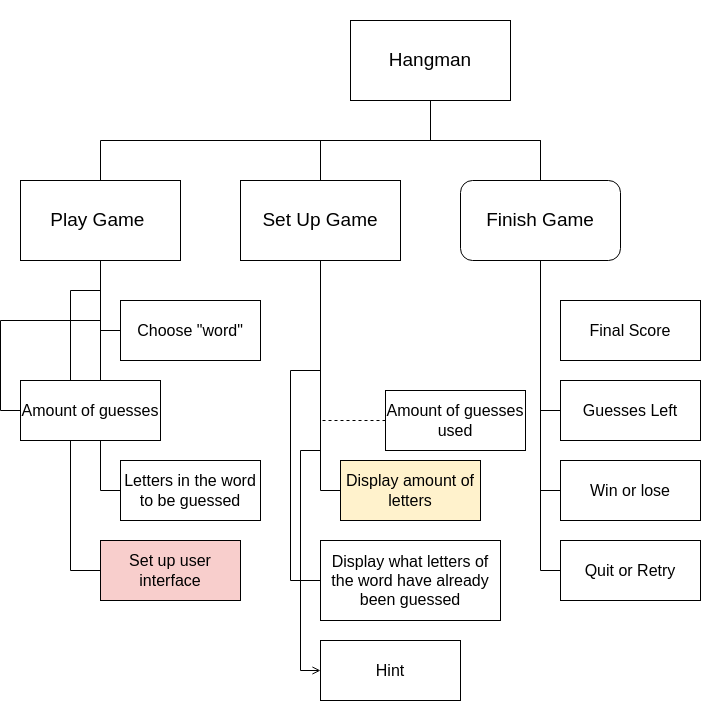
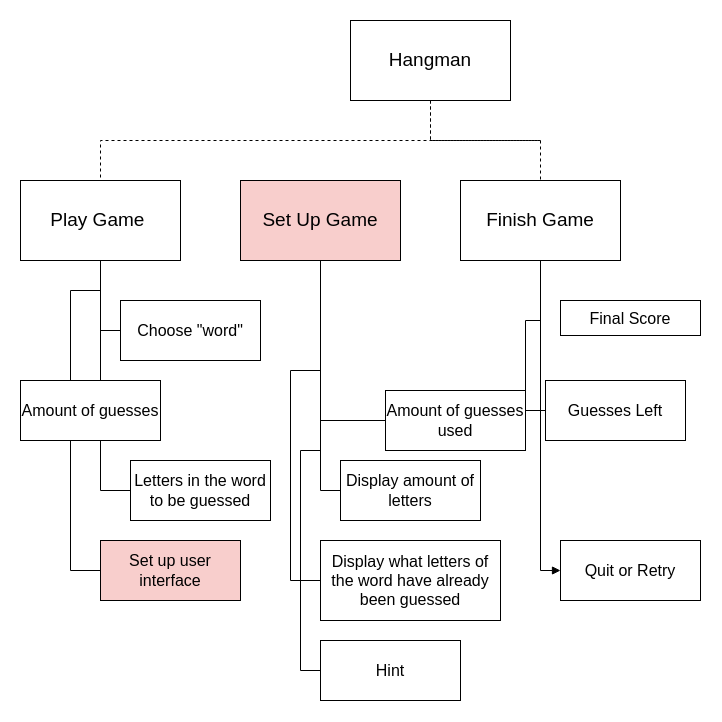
(190, 141) -> (190, 141)
(321, 161) -> none
(541, 161) -> (541, 161)
(321, 221) -> (321, 221)
(541, 221) -> (541, 221)
(1, 327) -> none
(631, 331) -> (631, 318)
(631, 411) -> (616, 411)
(353, 421) -> (353, 421)
(191, 491) -> (201, 491)
(411, 491) -> (411, 491)
(551, 491) -> none
(631, 491) -> none
(554, 571) -> (551, 571)
(315, 671) -> (315, 671)
